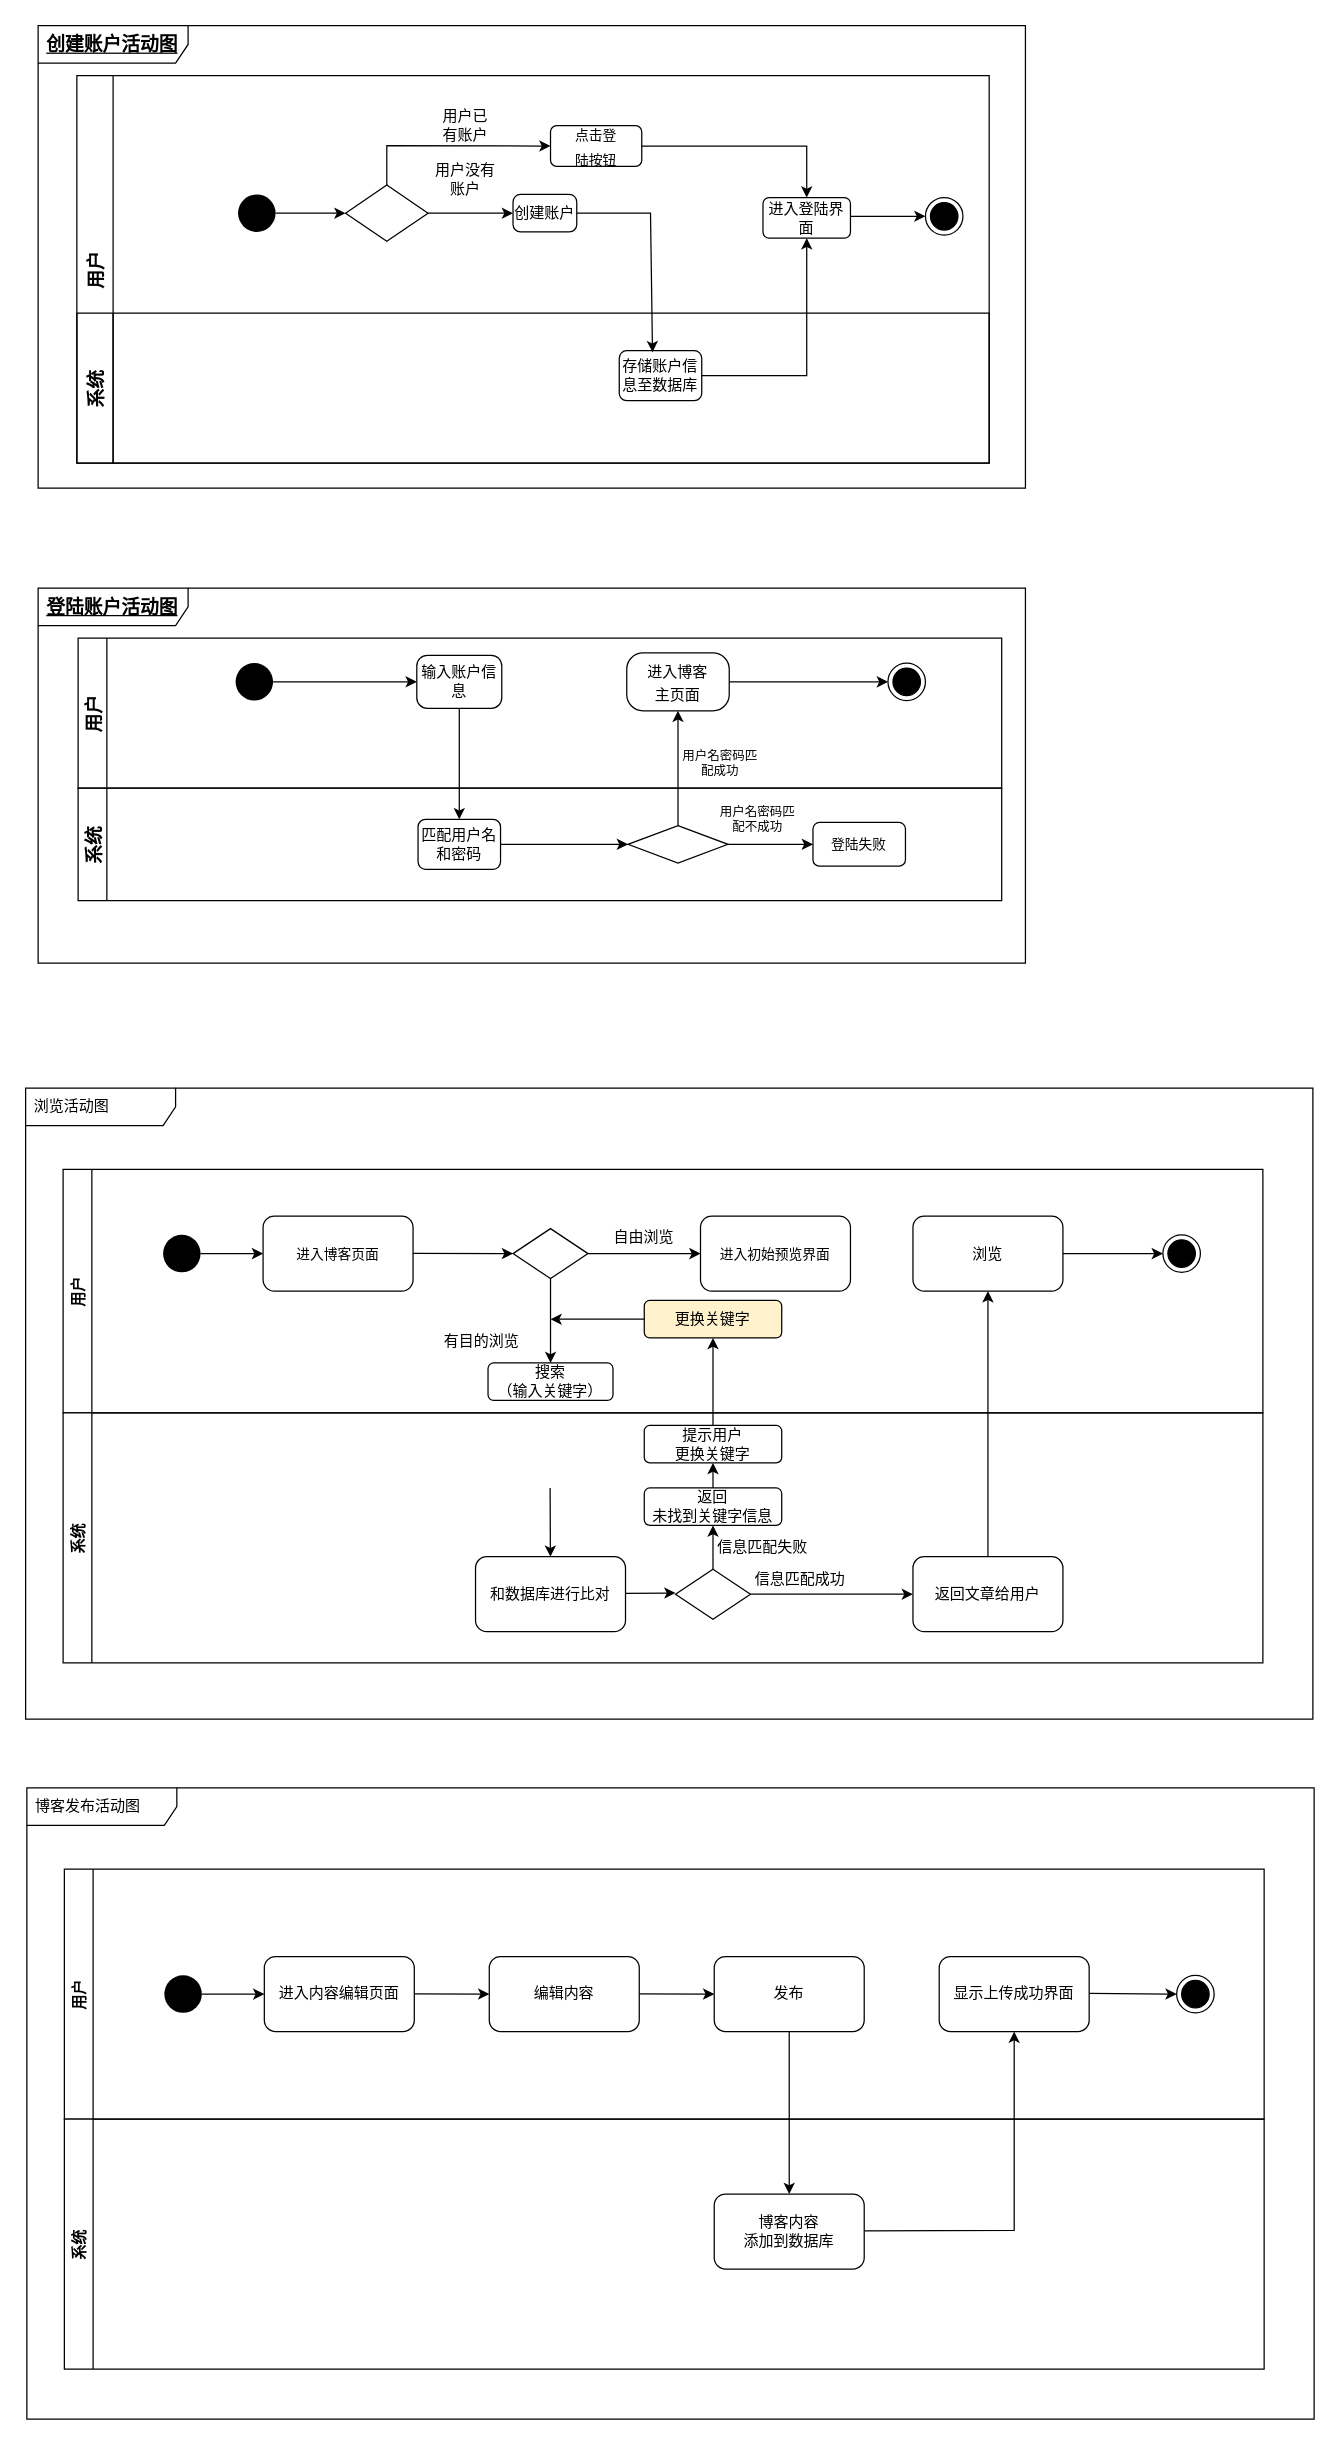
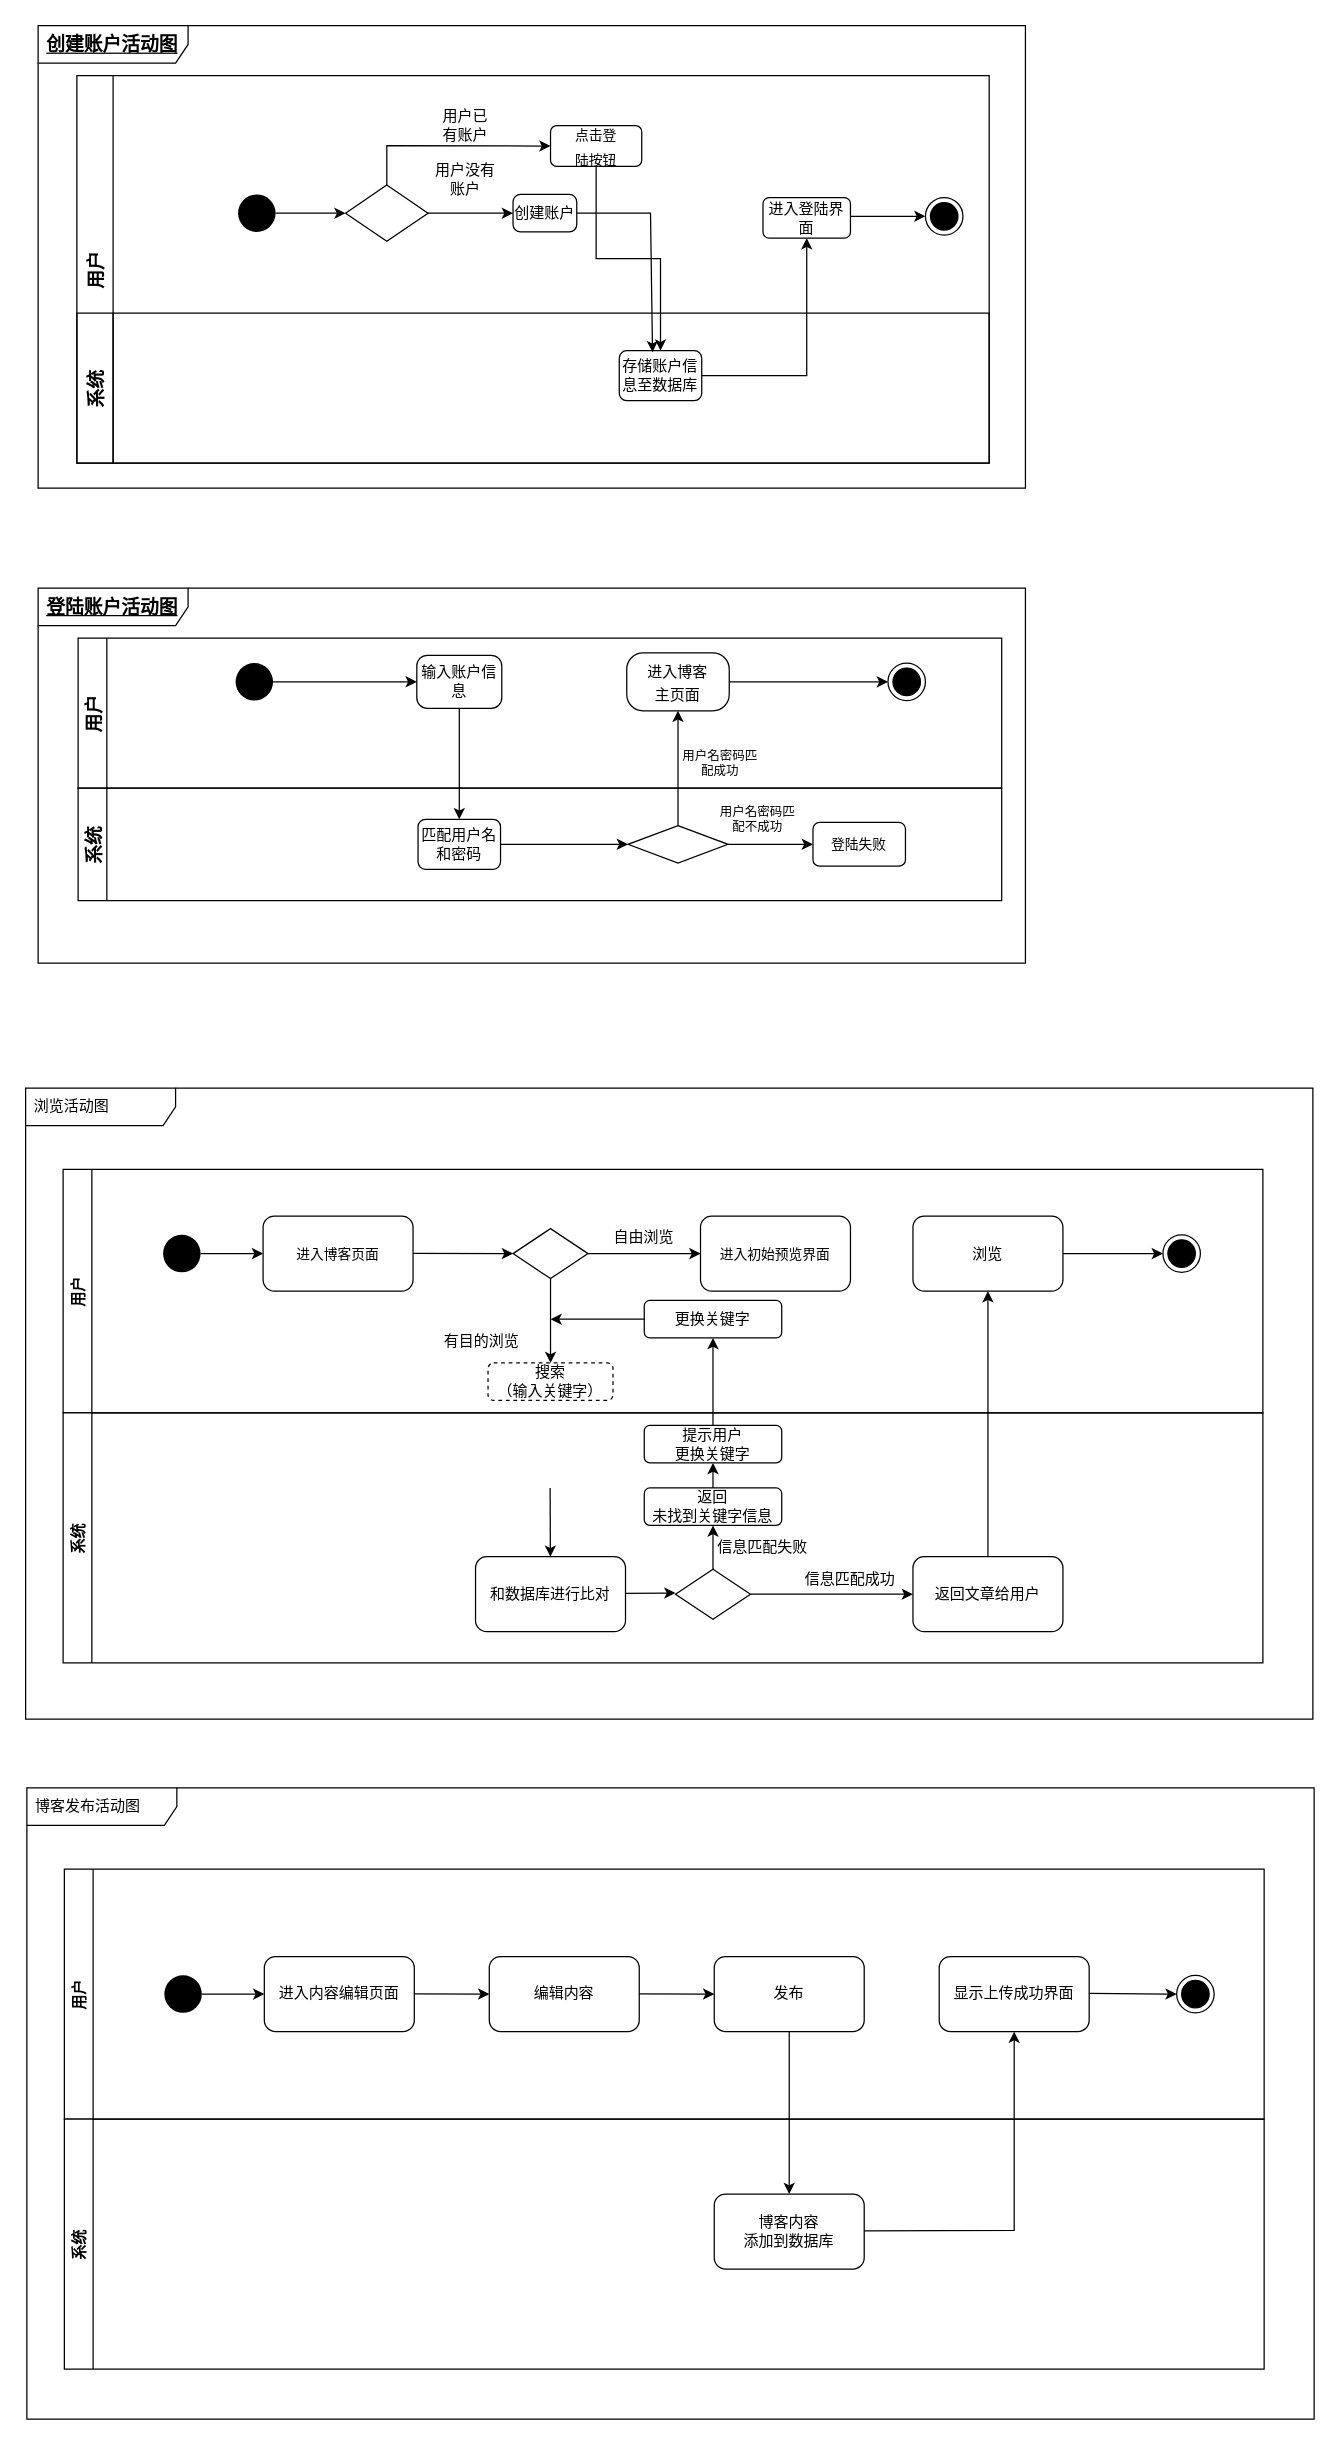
(746, 146) -> (624, 259)
(713, 1319) -> (713, 1319)
(551, 1382) -> (551, 1382)
(801, 1579) -> (851, 1579)
